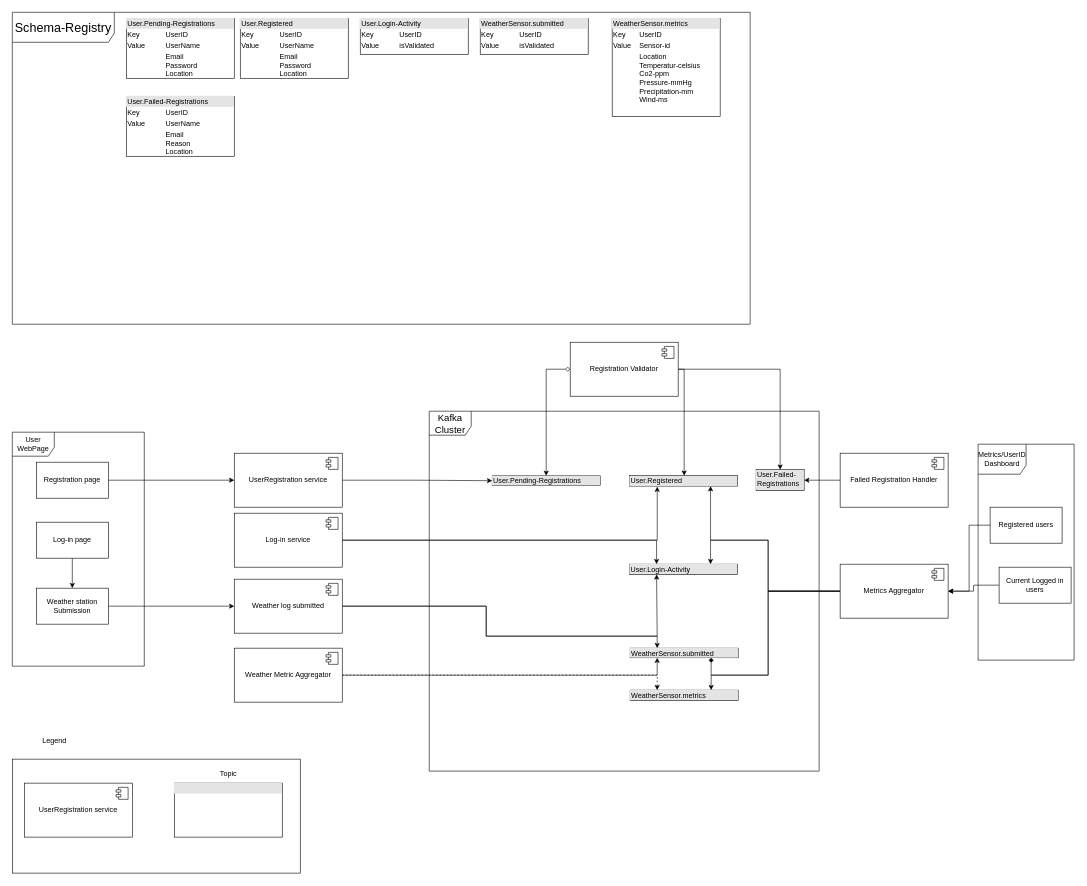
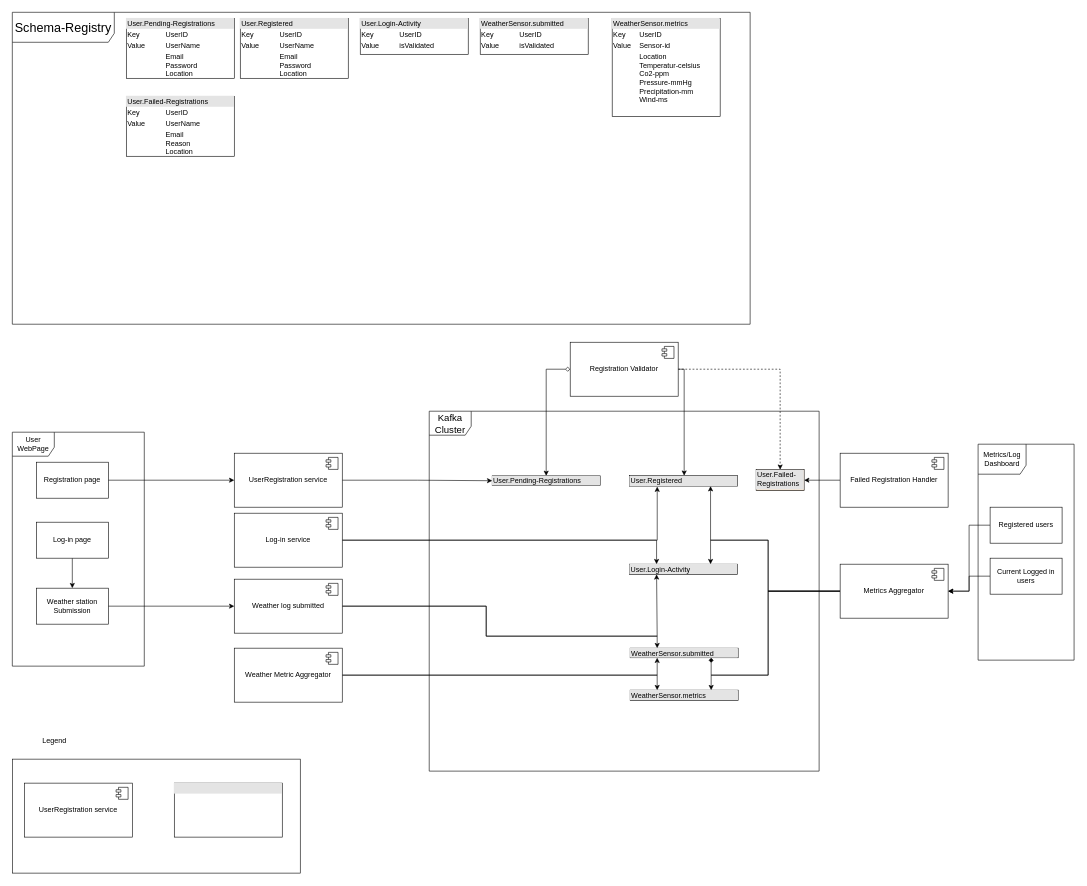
(780, 370) -> (780, 370)
(1002, 459) -> (1002, 459)
(1035, 585) -> (1026, 576)
(657, 681) -> (657, 681)
(228, 774) -> none
